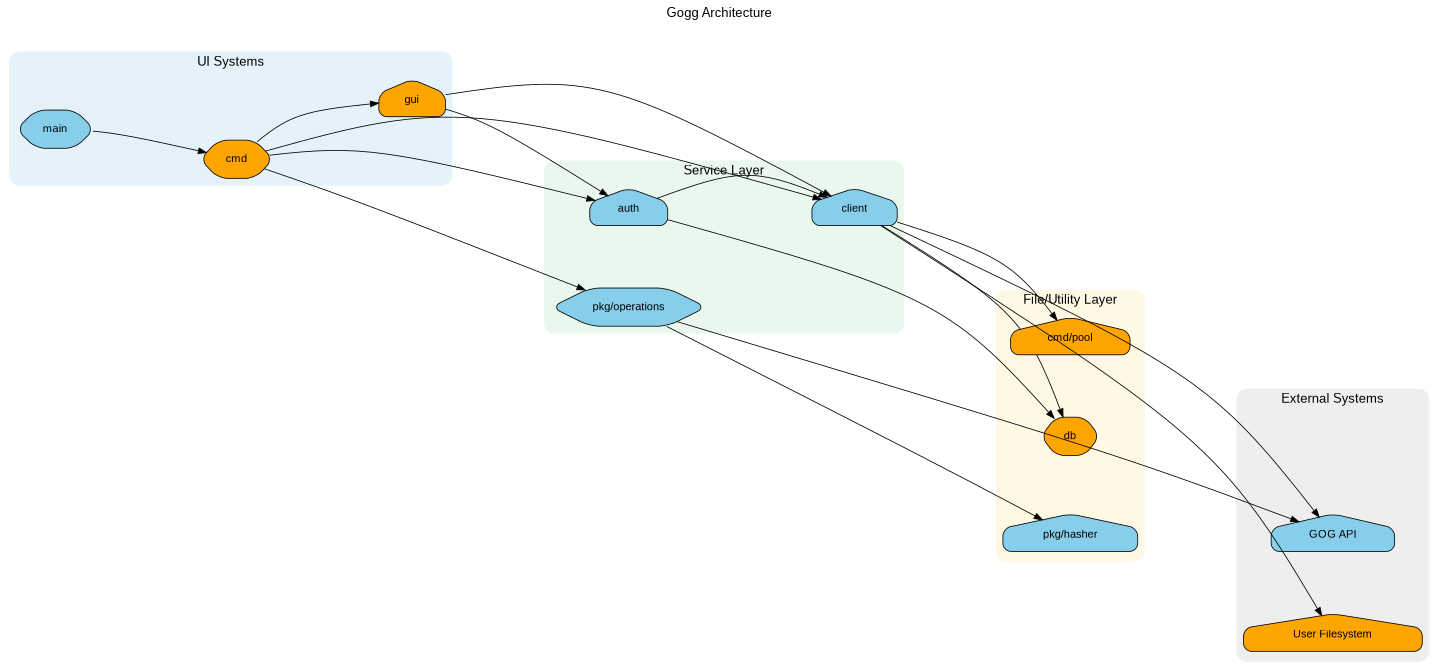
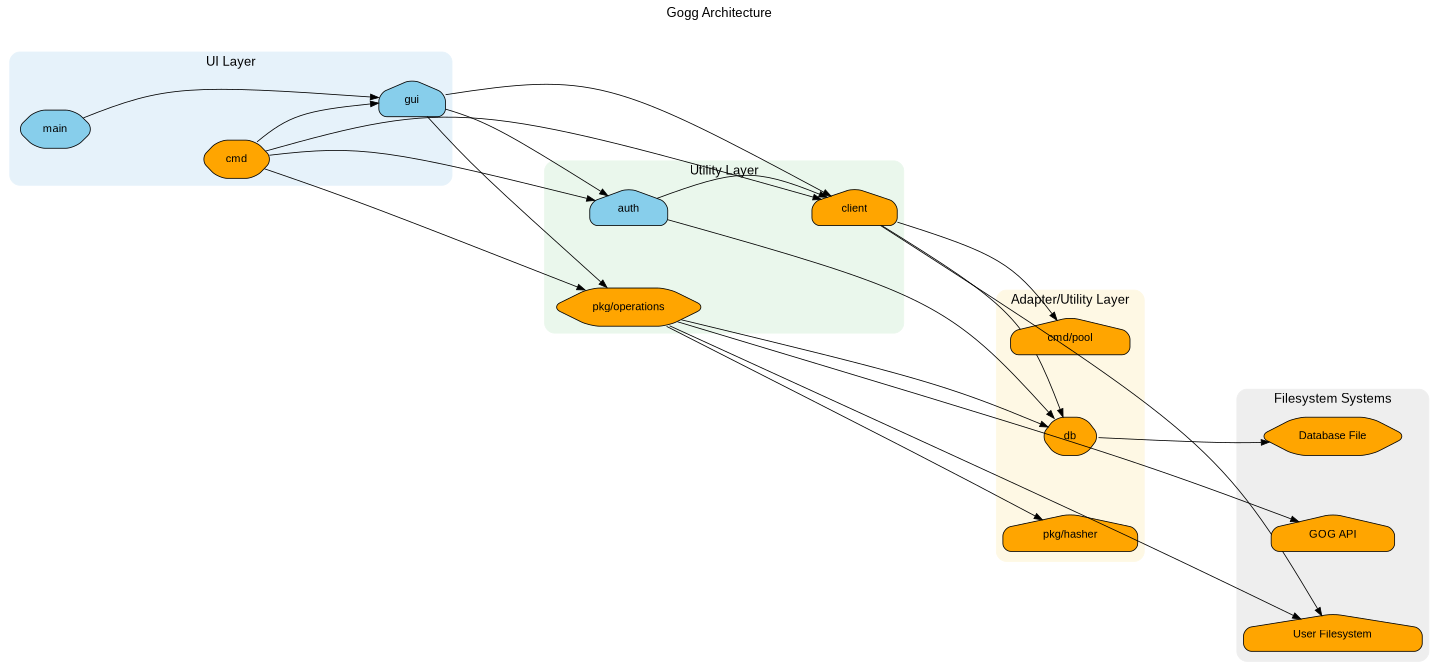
(231, 63) -> (231, 63)
(412, 100) -> (412, 100)
(146, 139) -> (225, 89)
(724, 171) -> (724, 171)
none -> (512, 201)
(855, 209) -> (855, 209)
(1070, 301) -> (1070, 301)
(629, 307) -> (629, 307)
(1122, 340) -> none
none -> (863, 365)
(1333, 400) -> (1333, 400)
none -> (1333, 436)
none -> (982, 469)
(1070, 535) -> (1070, 535)
(1333, 535) -> (1333, 535)
